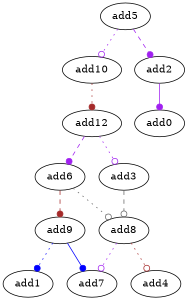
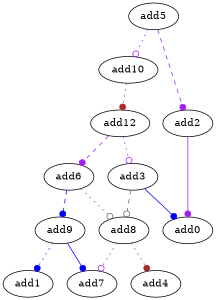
(60, 201) -> (65, 200)
none -> (158, 201)
(138, 254) -> (138, 254)
